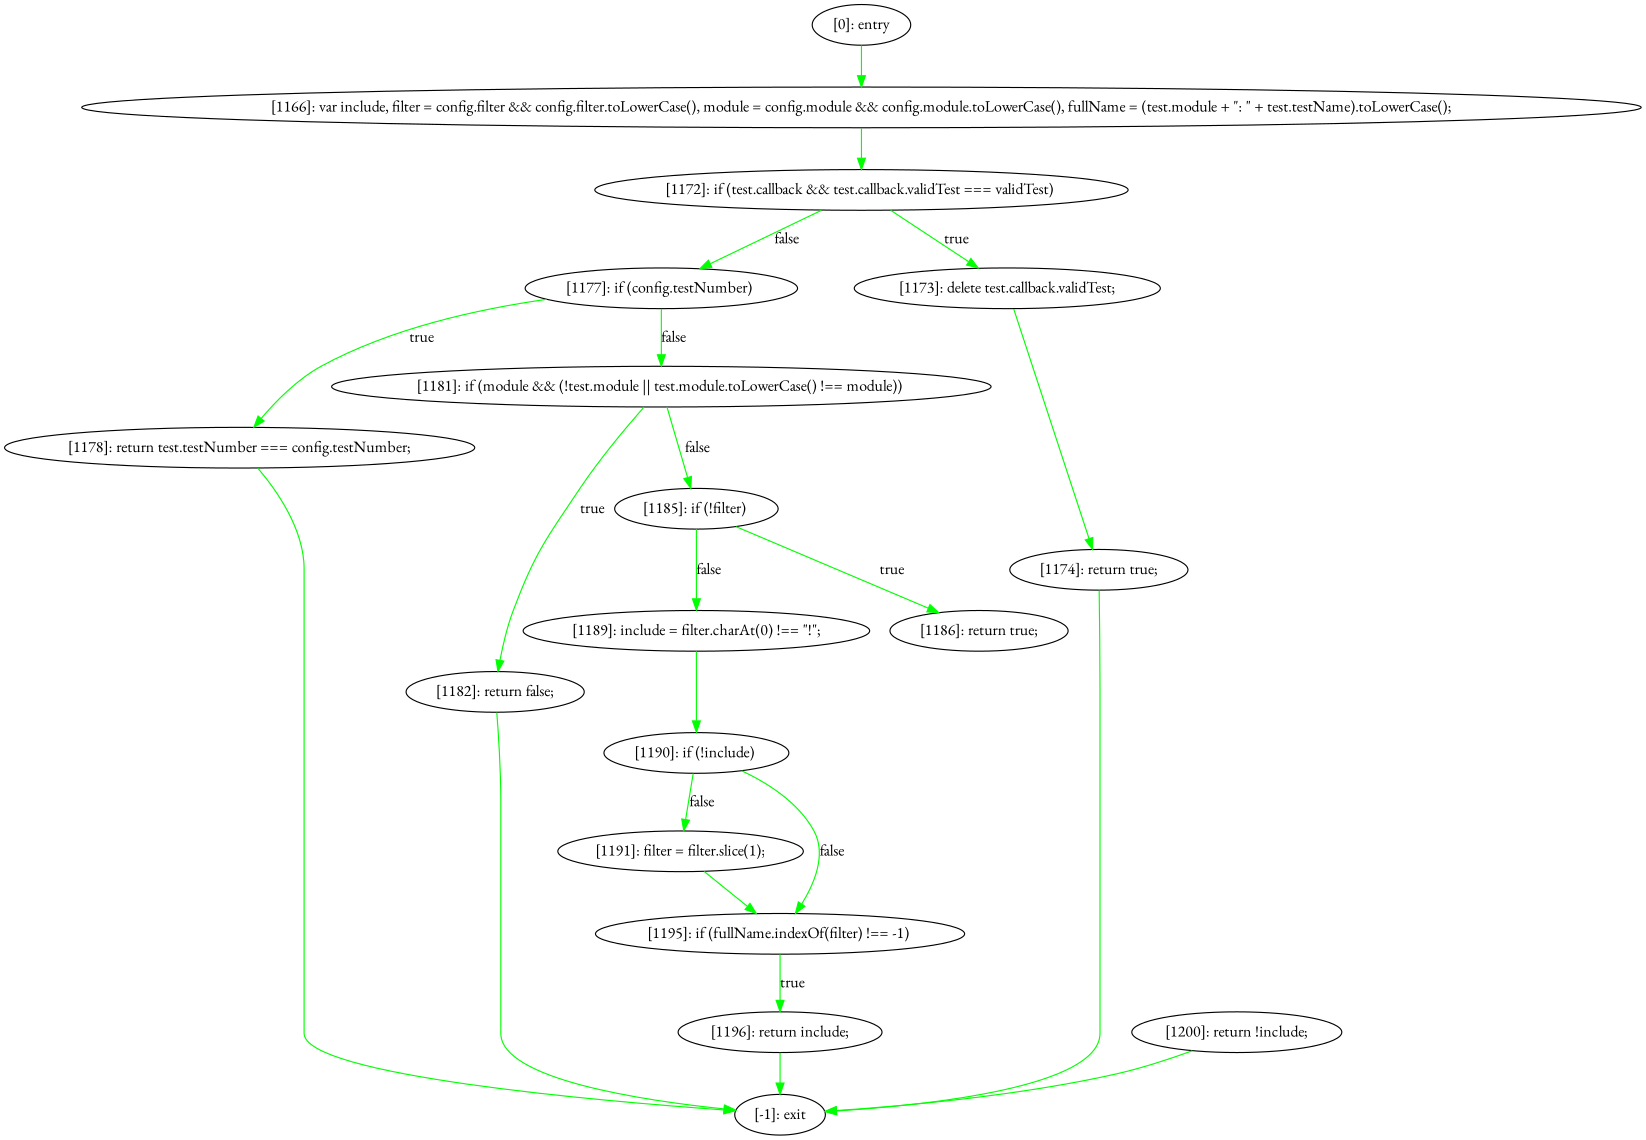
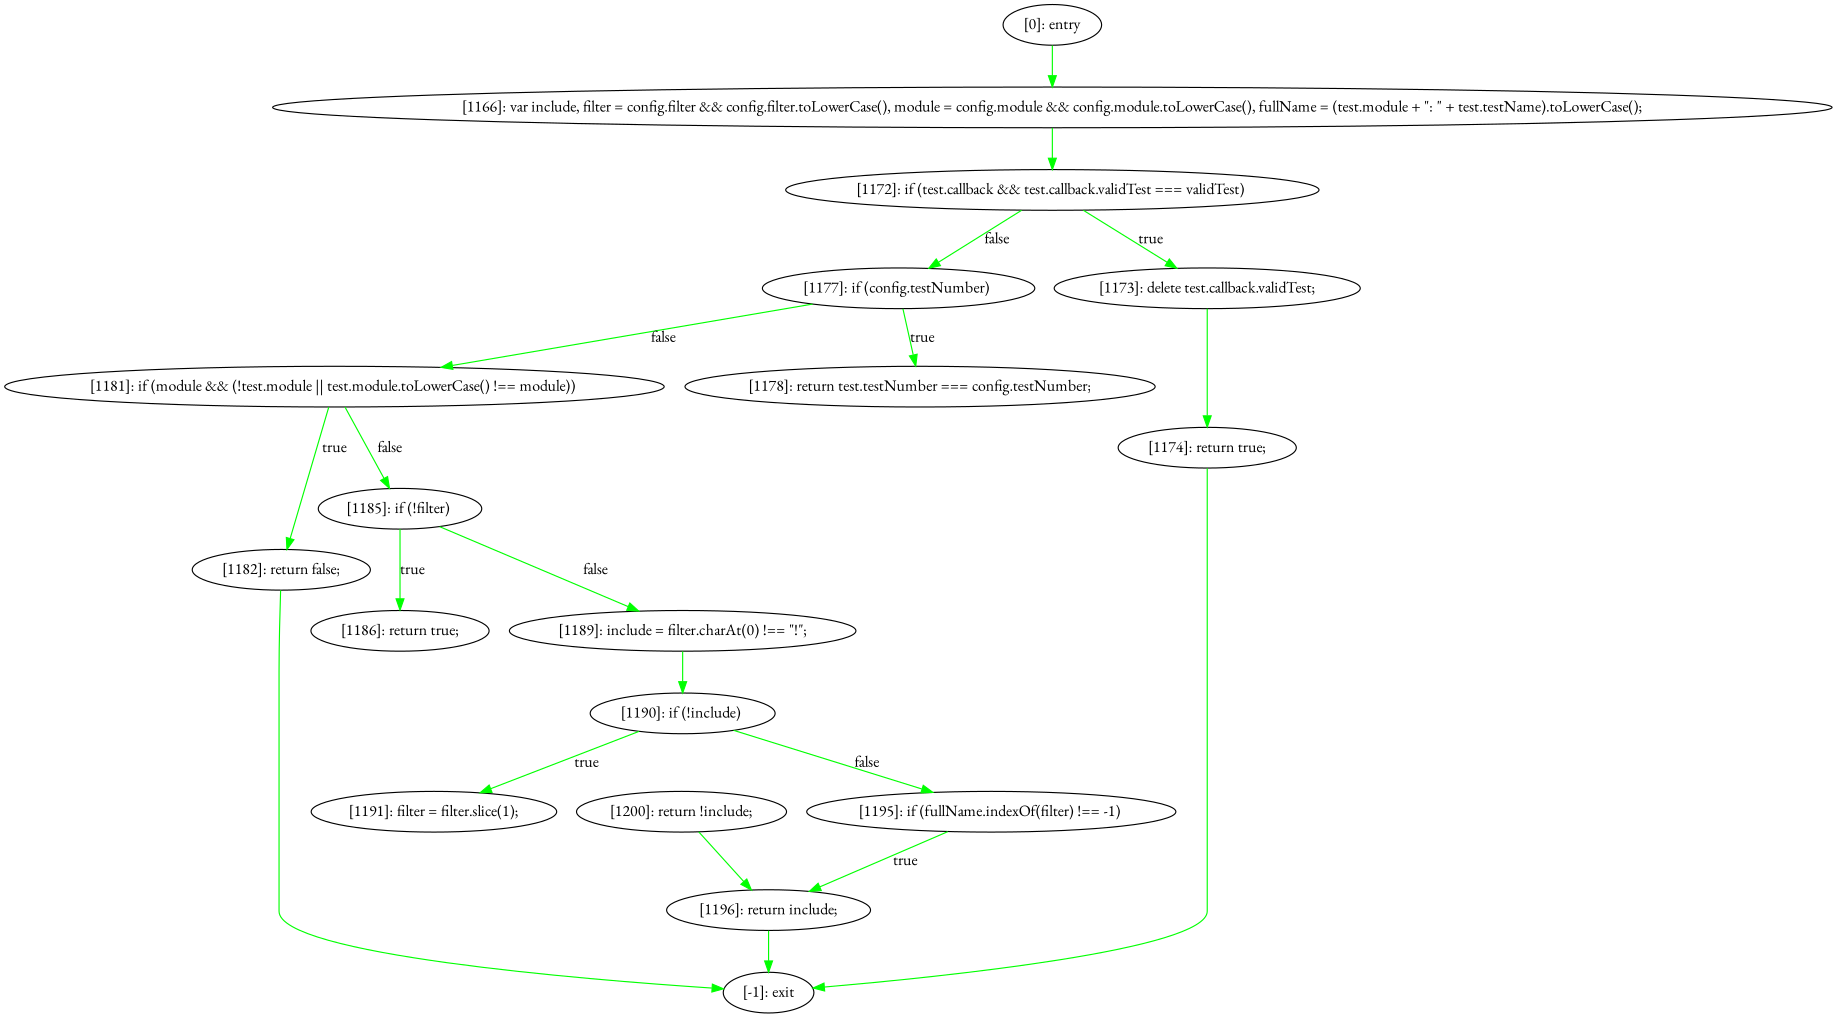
(702, 802) -> (587, 763)
(726, 889) -> none
(304, 961) -> none
(1034, 1089) -> (721, 857)
